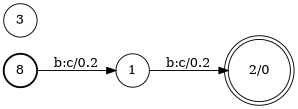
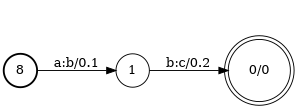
(20, 20) -> none
(77, 64) -> (77, 64)
(259, 71) -> (259, 71)
